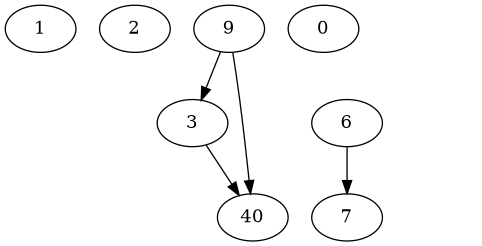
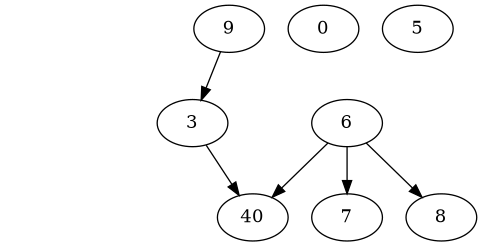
(41, 29) -> none
(135, 29) -> none
none -> (418, 29)
(242, 116) -> (305, 166)
none -> (441, 217)
